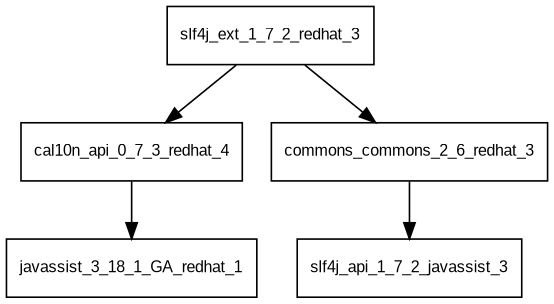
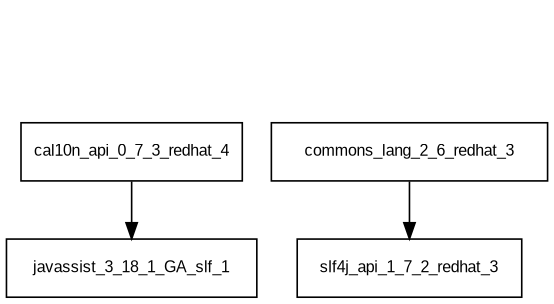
(271, 36) -> none
(409, 152) -> (409, 152)
(132, 268) -> (132, 268)
(409, 268) -> (409, 268)
